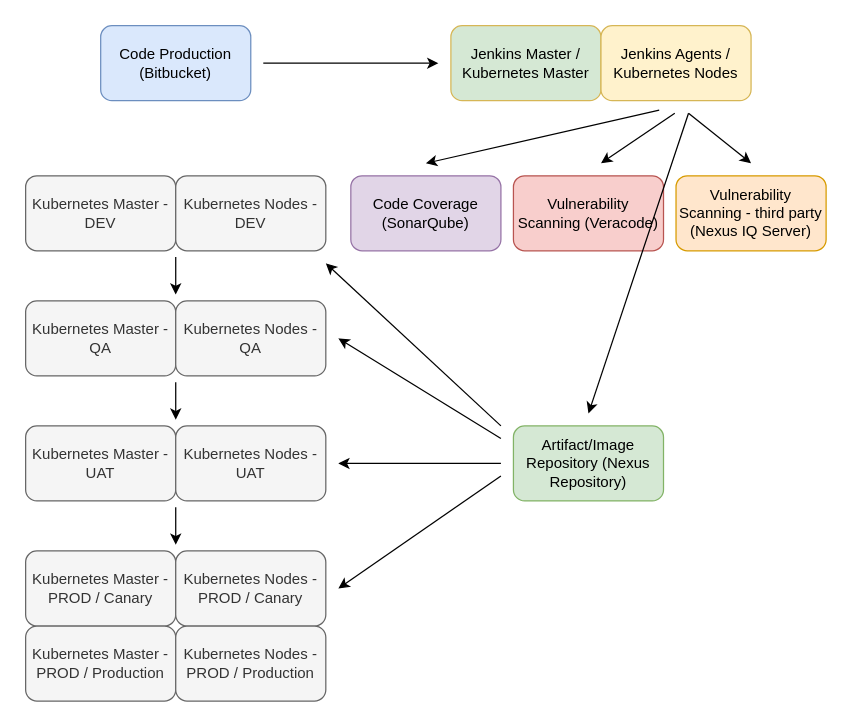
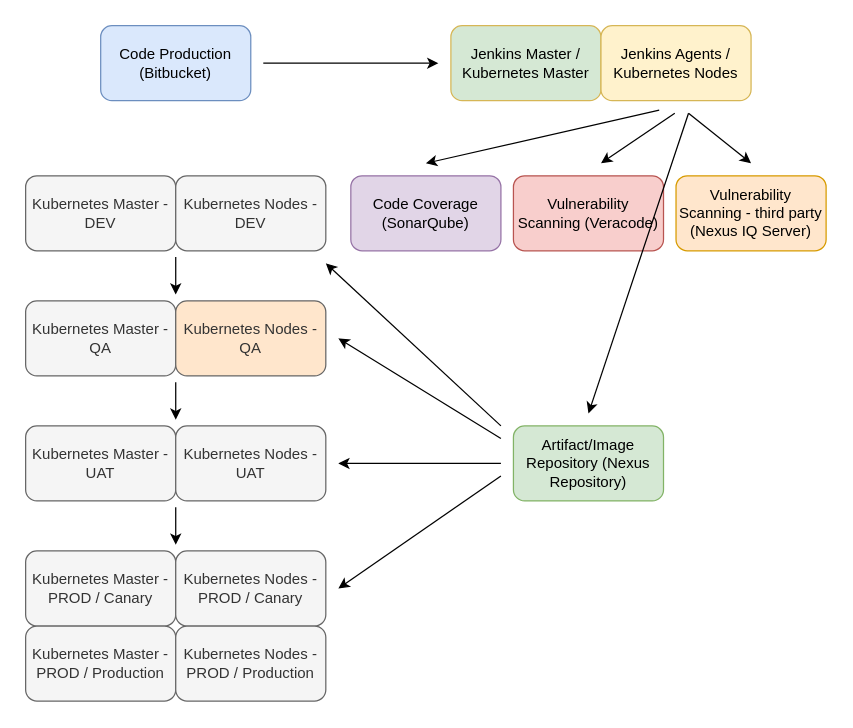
(251, 338) -> (251, 338)
